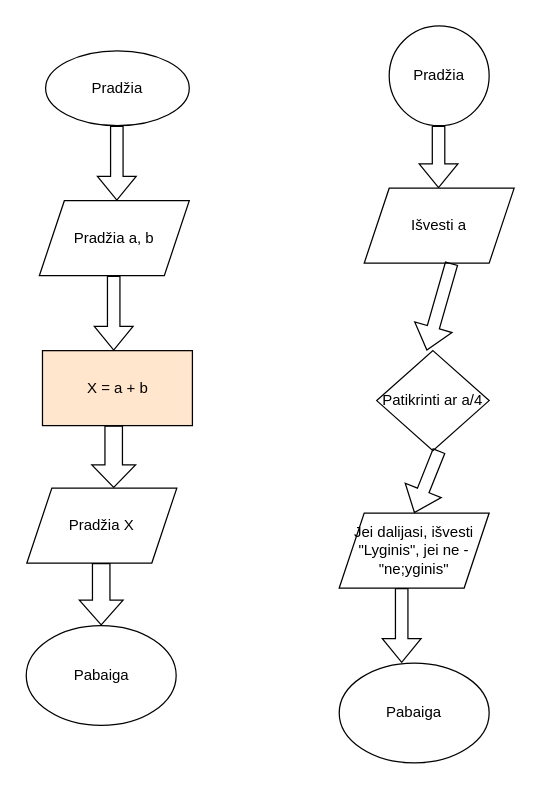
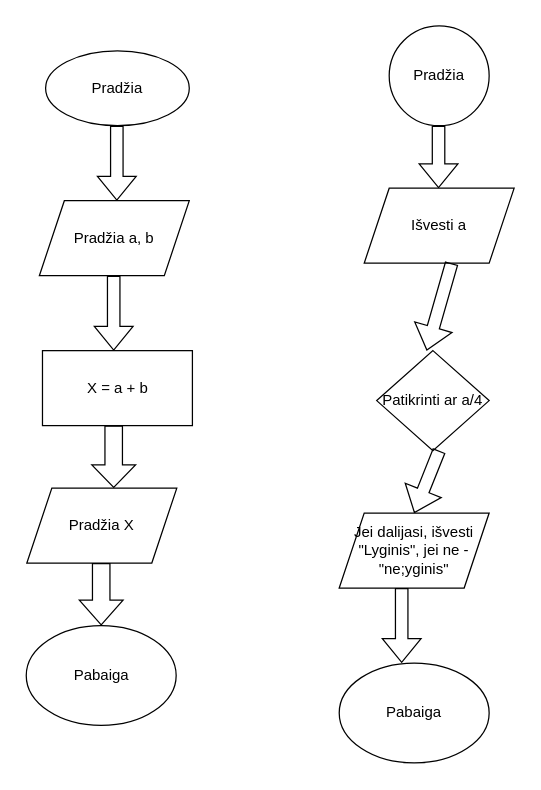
(118, 388) -> (118, 388)
